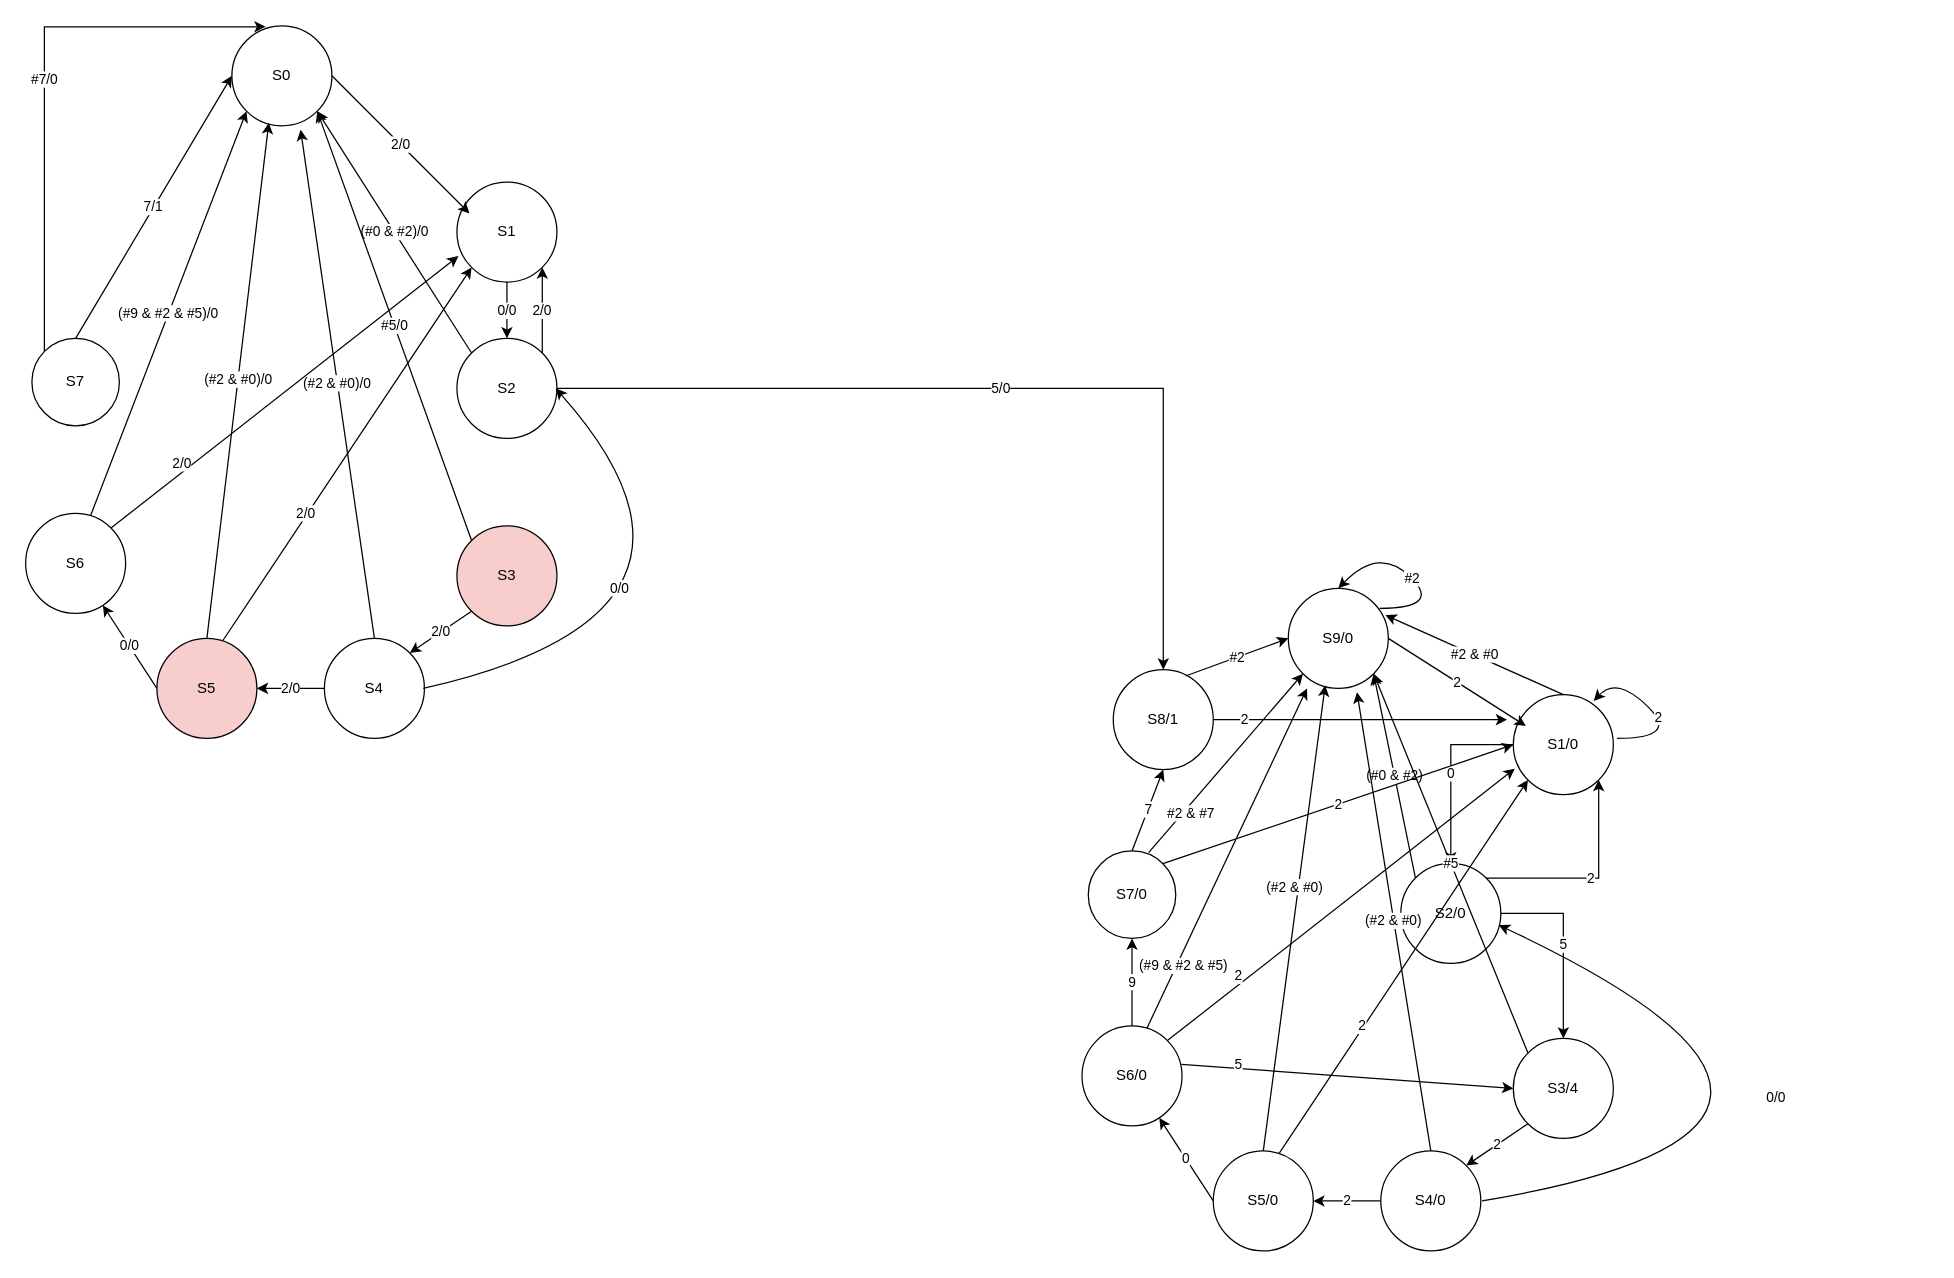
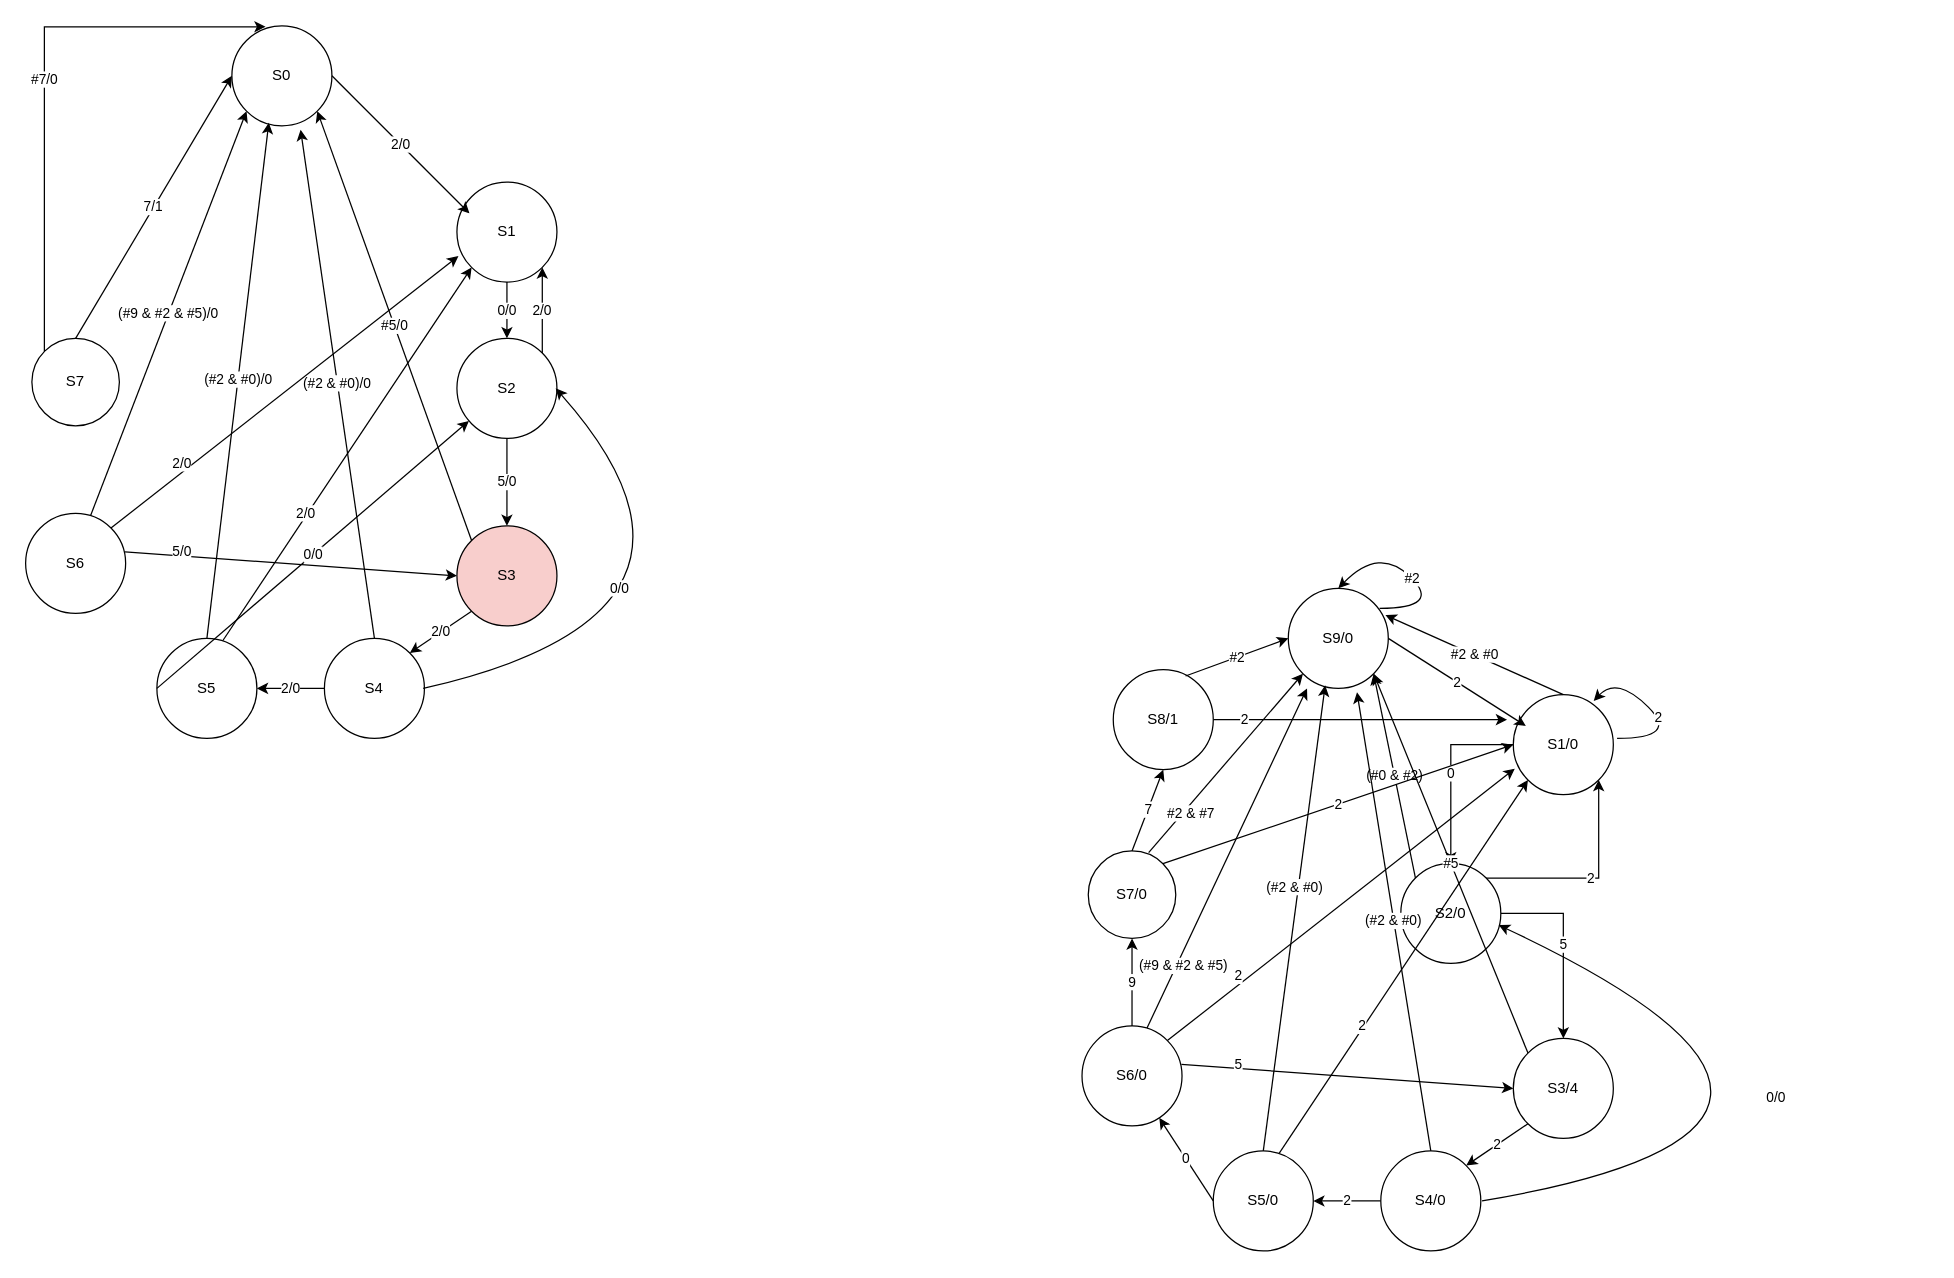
(397, 235) -> none
(996, 388) -> (507, 477)
none -> (287, 563)
(132, 650) -> (350, 522)
(207, 688) -> (207, 688)
